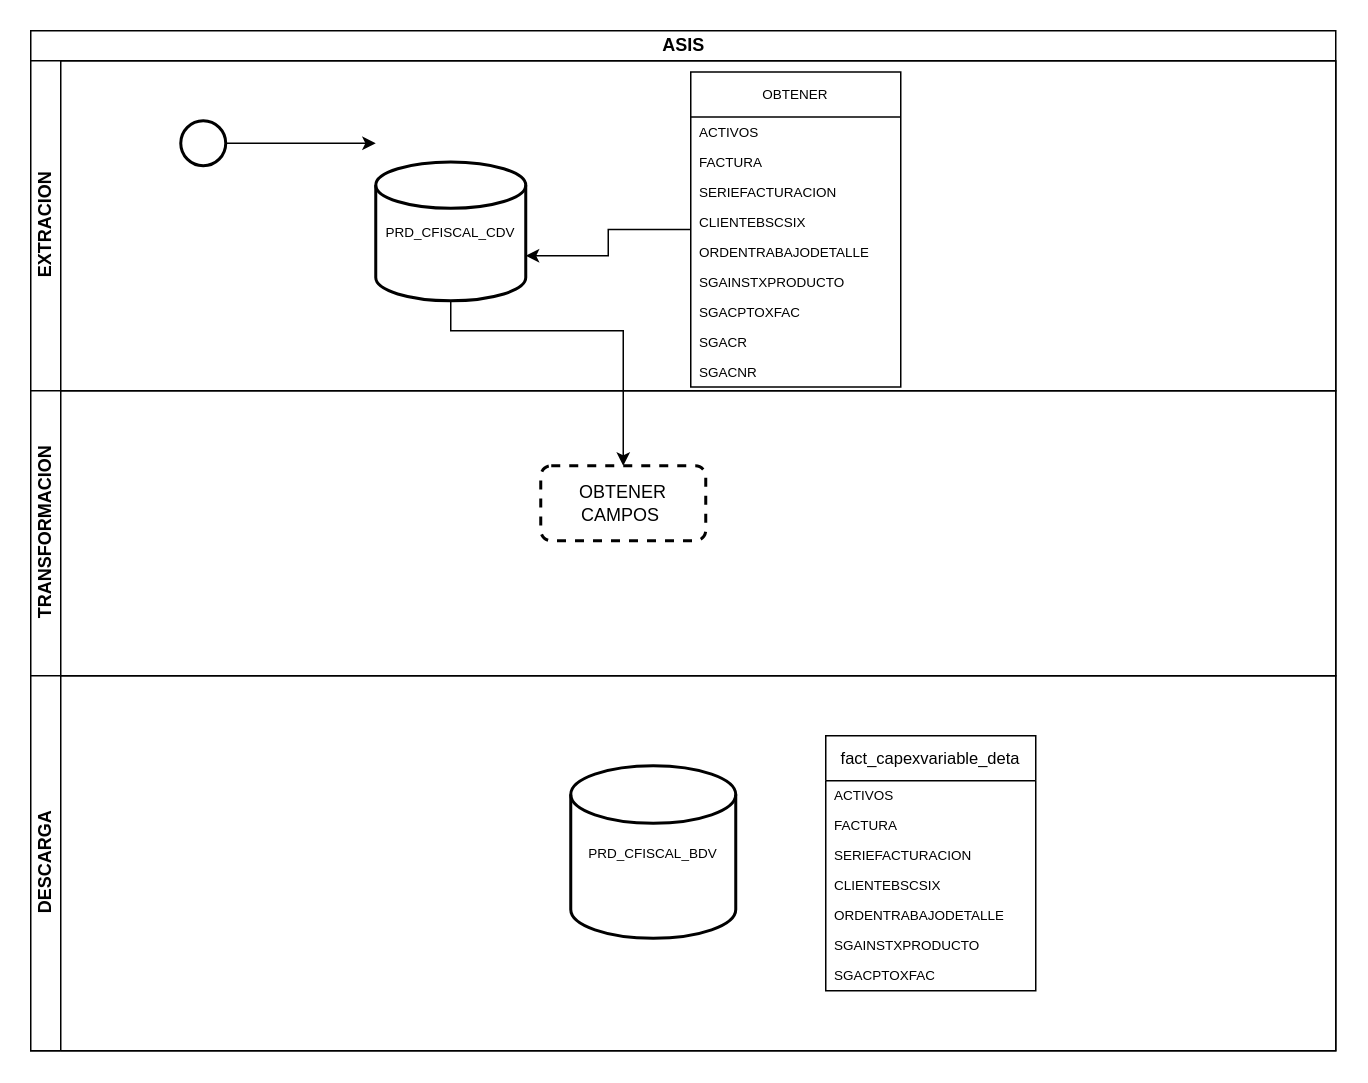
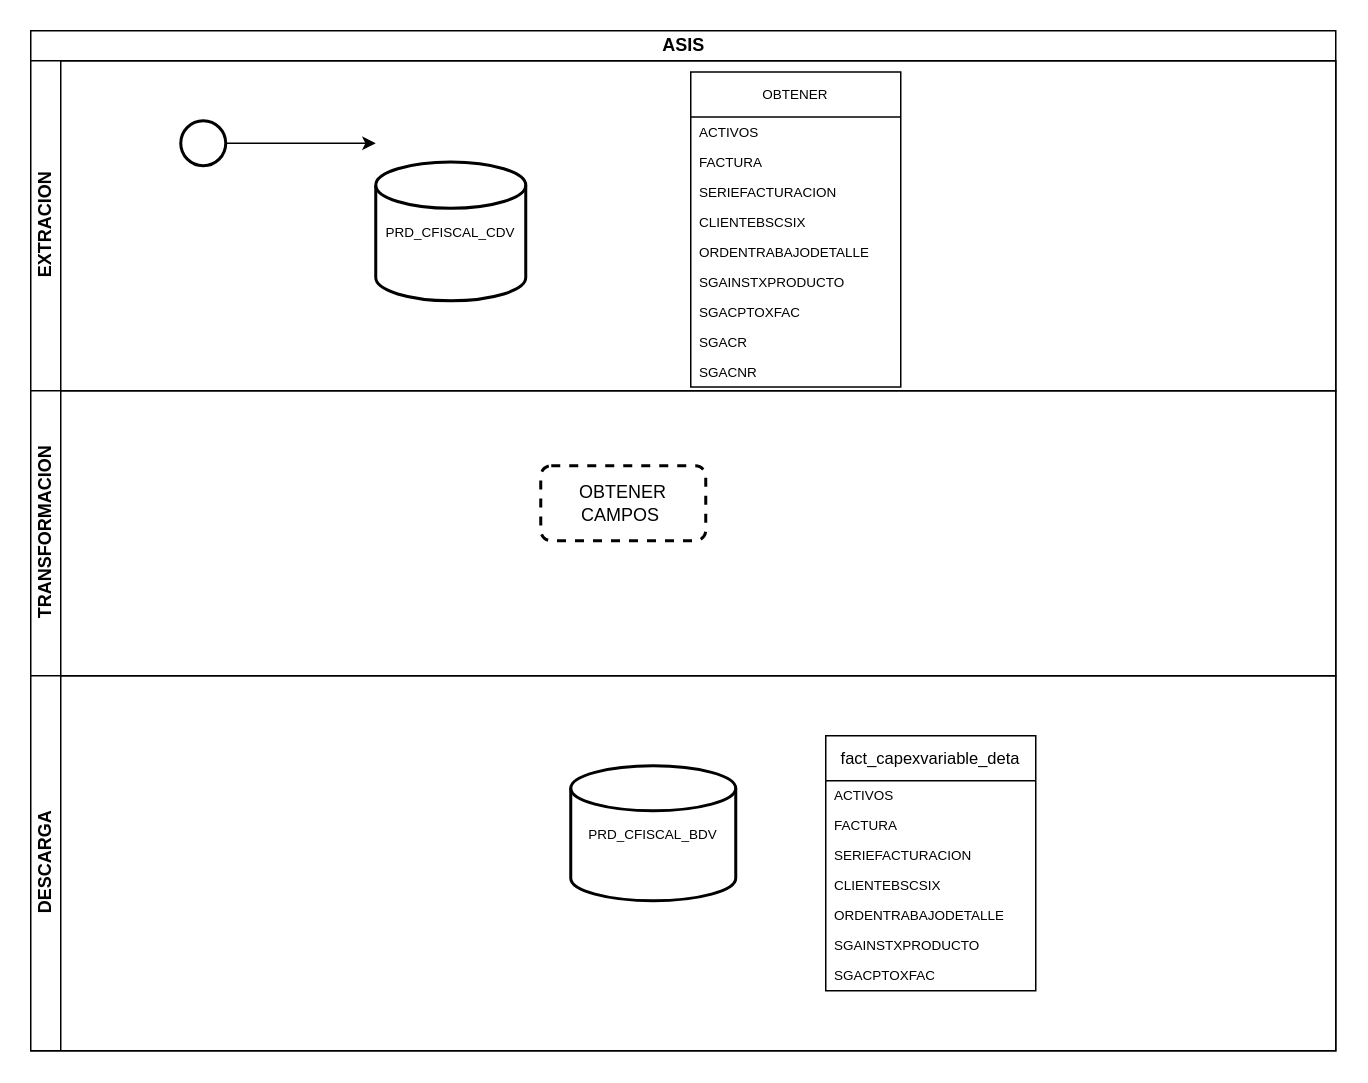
(608, 239) -> none
(584, 331) -> none
(653, 852) -> (653, 833)
